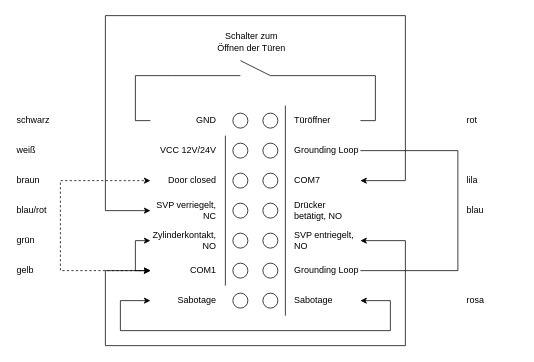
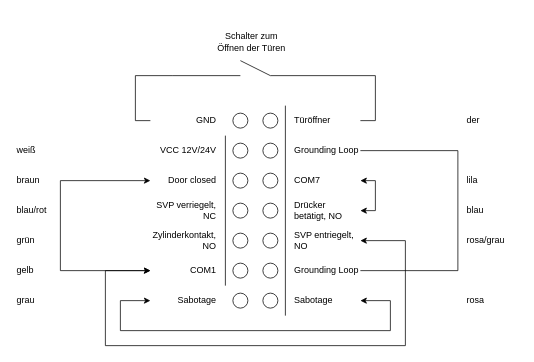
(234, 15) -> none
(38, 120) -> none
(474, 120) -> (474, 120)
none -> (375, 201)
(60, 204) -> (60, 204)
none -> (492, 240)
(135, 249) -> none
none -> (30, 300)
